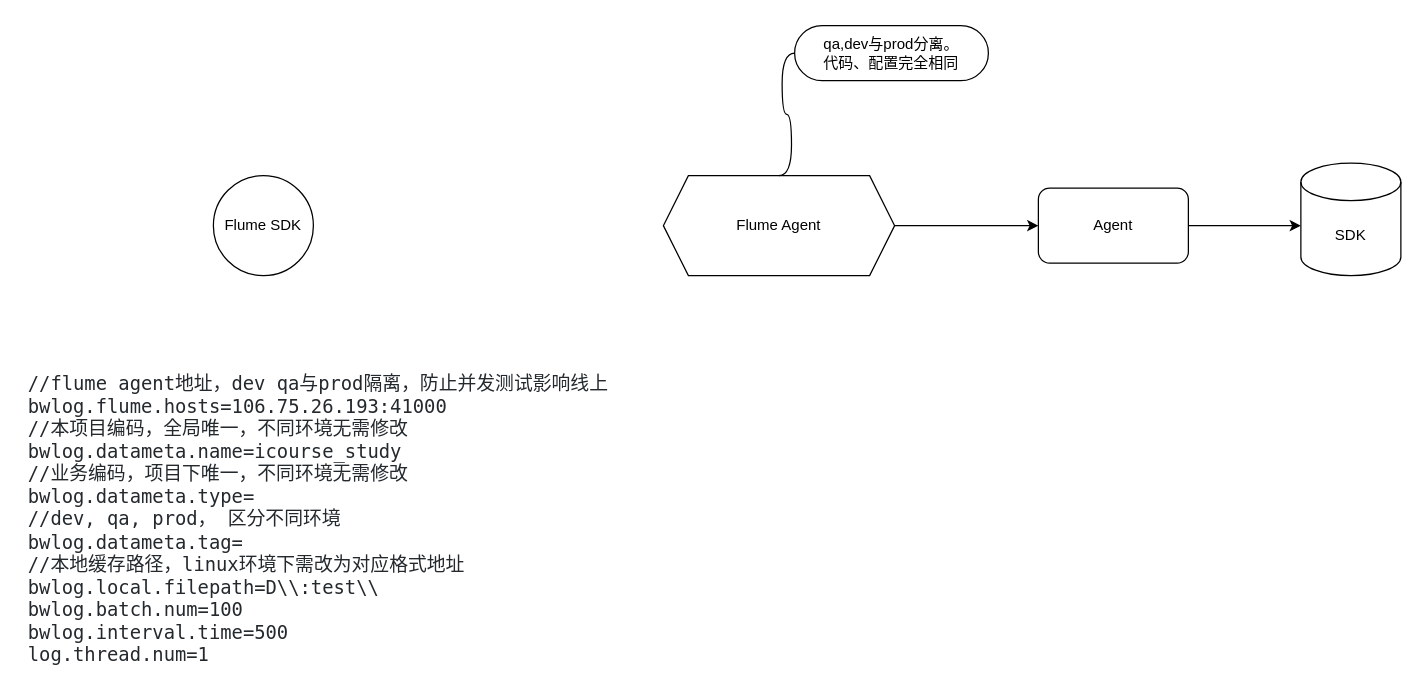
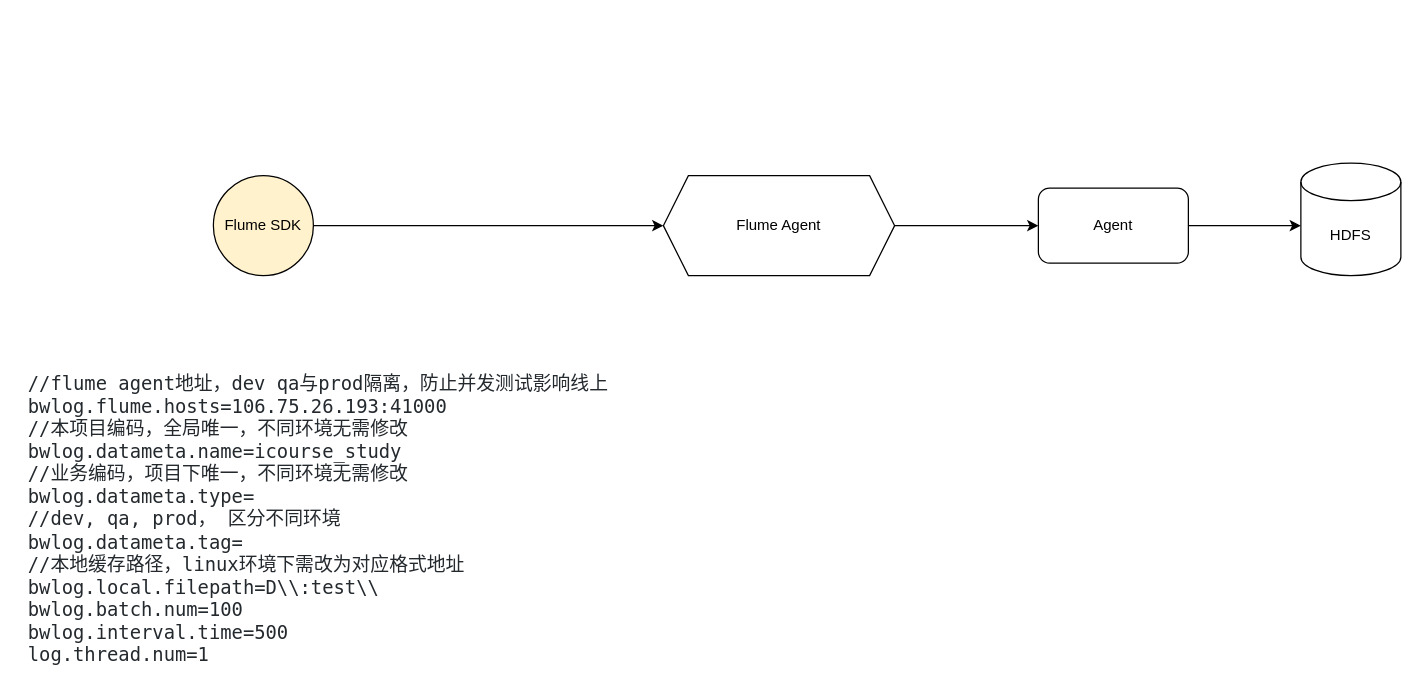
(891, 53) -> none
(787, 114) -> none
(263, 226) -> (263, 226)
none -> (484, 226)
(1351, 236) -> (1351, 236)
